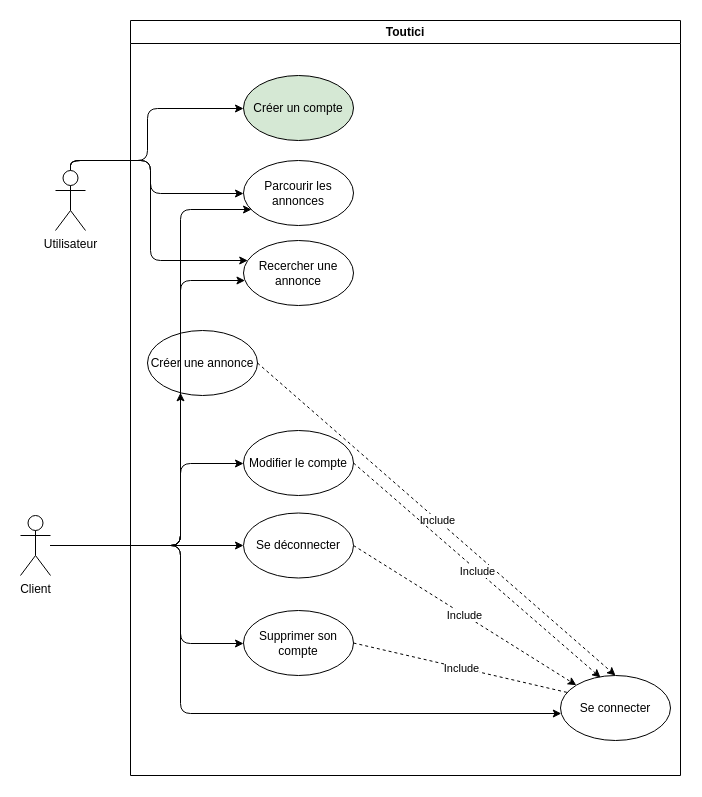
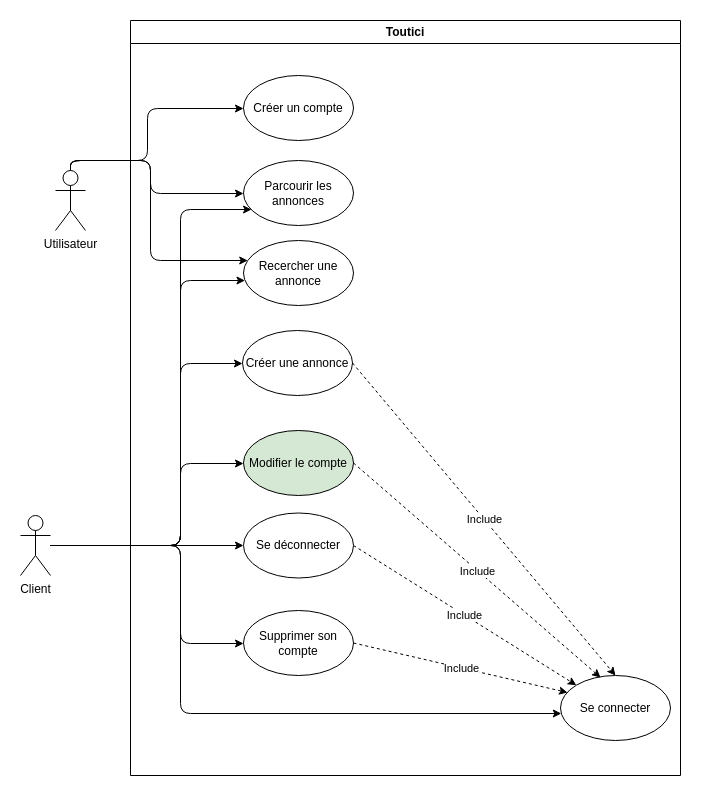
(299, 108) -> (299, 108)
(203, 363) -> (298, 363)
(299, 463) -> (299, 463)
(562, 691) -> (559, 691)
